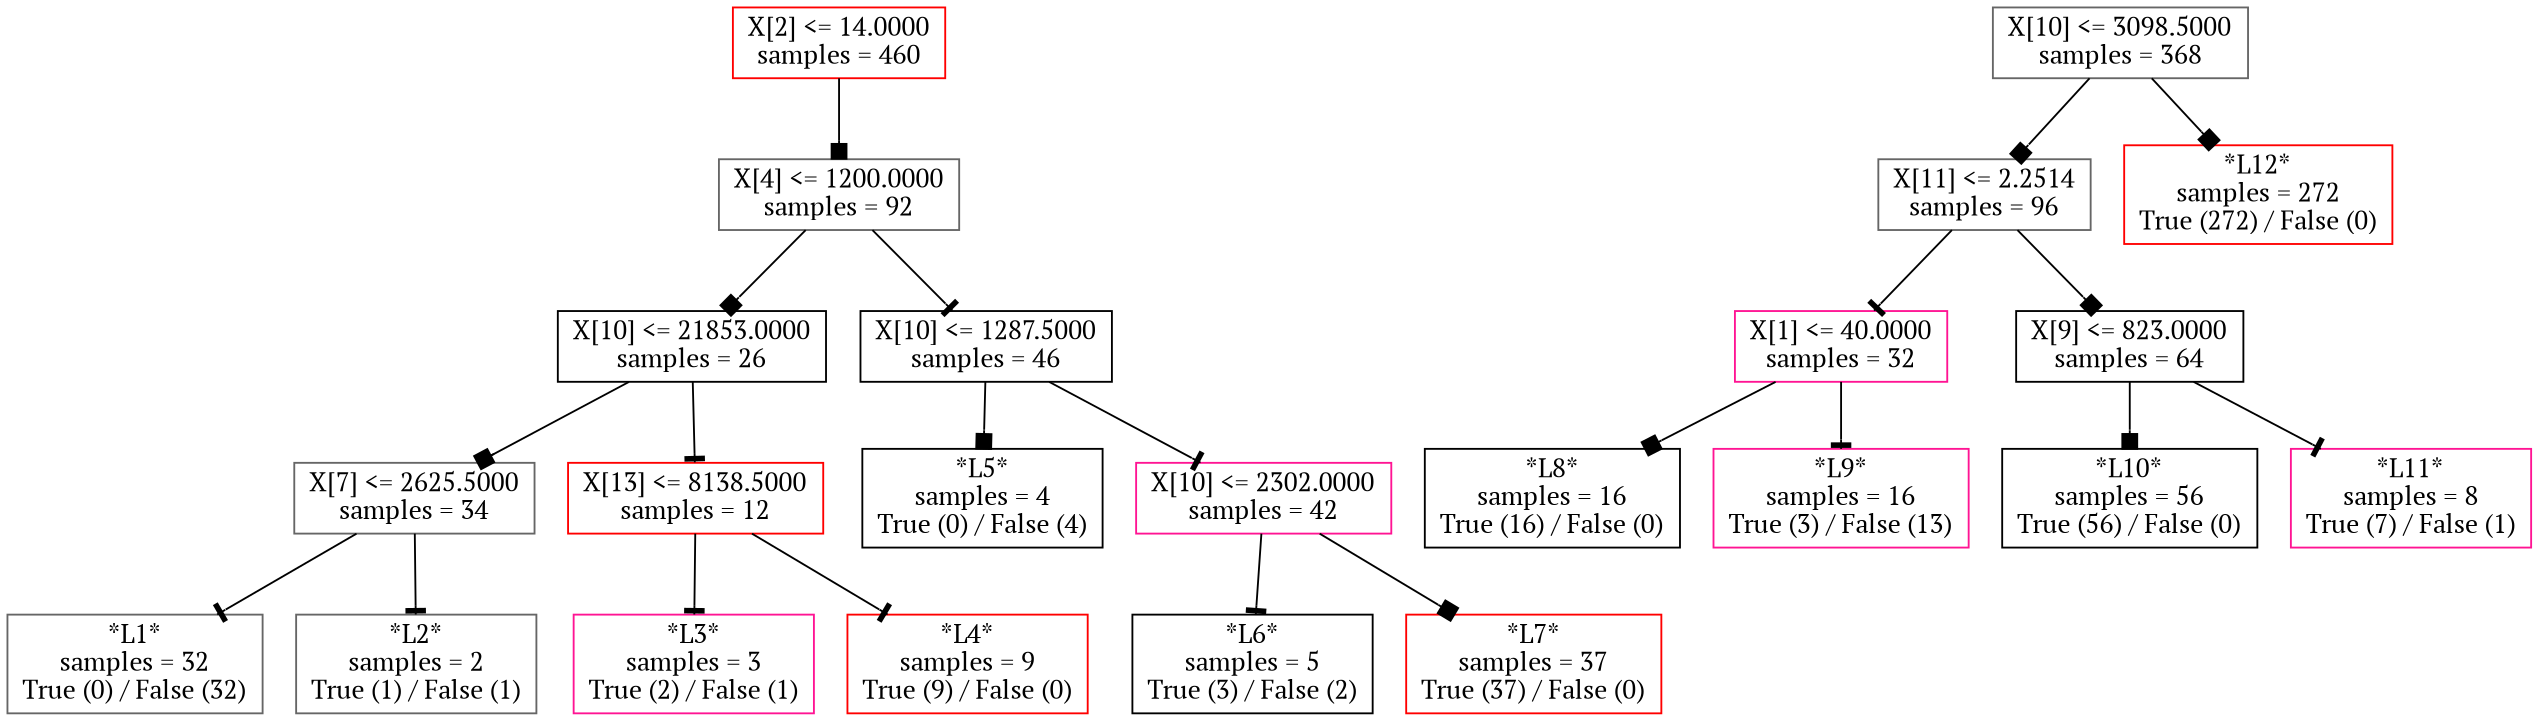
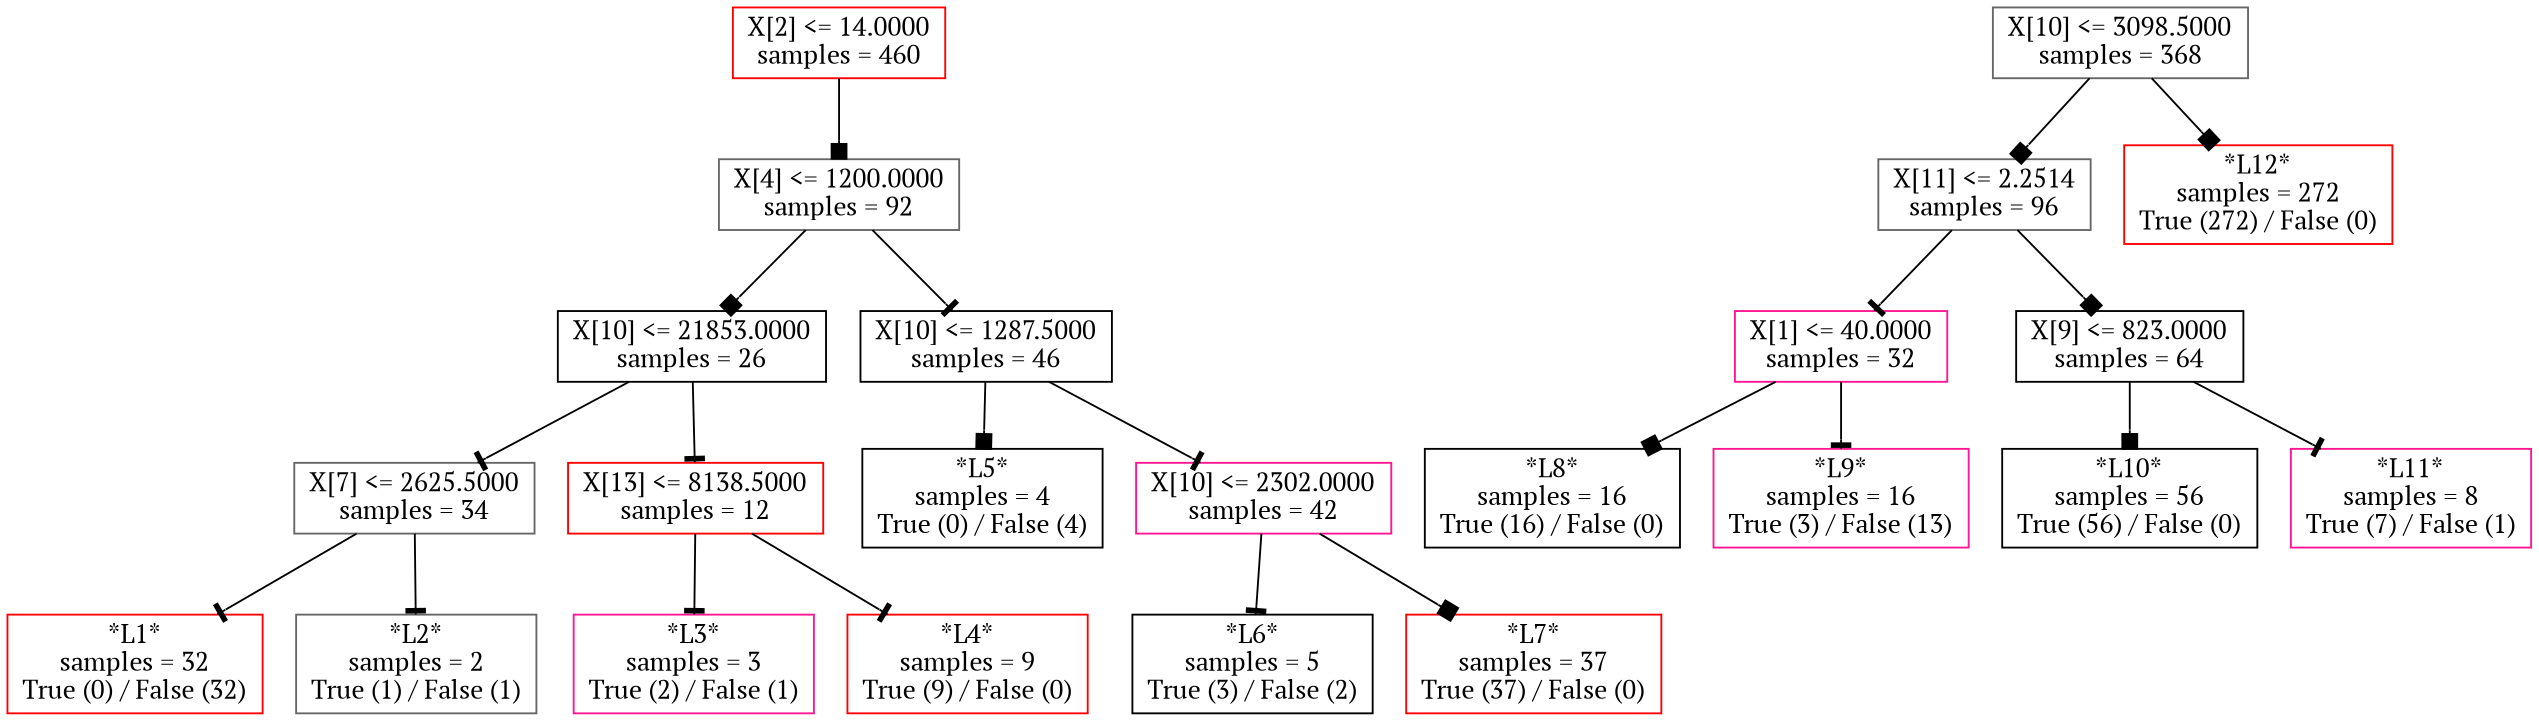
(558, 420) -> (558, 420)
(135, 664) -> (135, 664)
